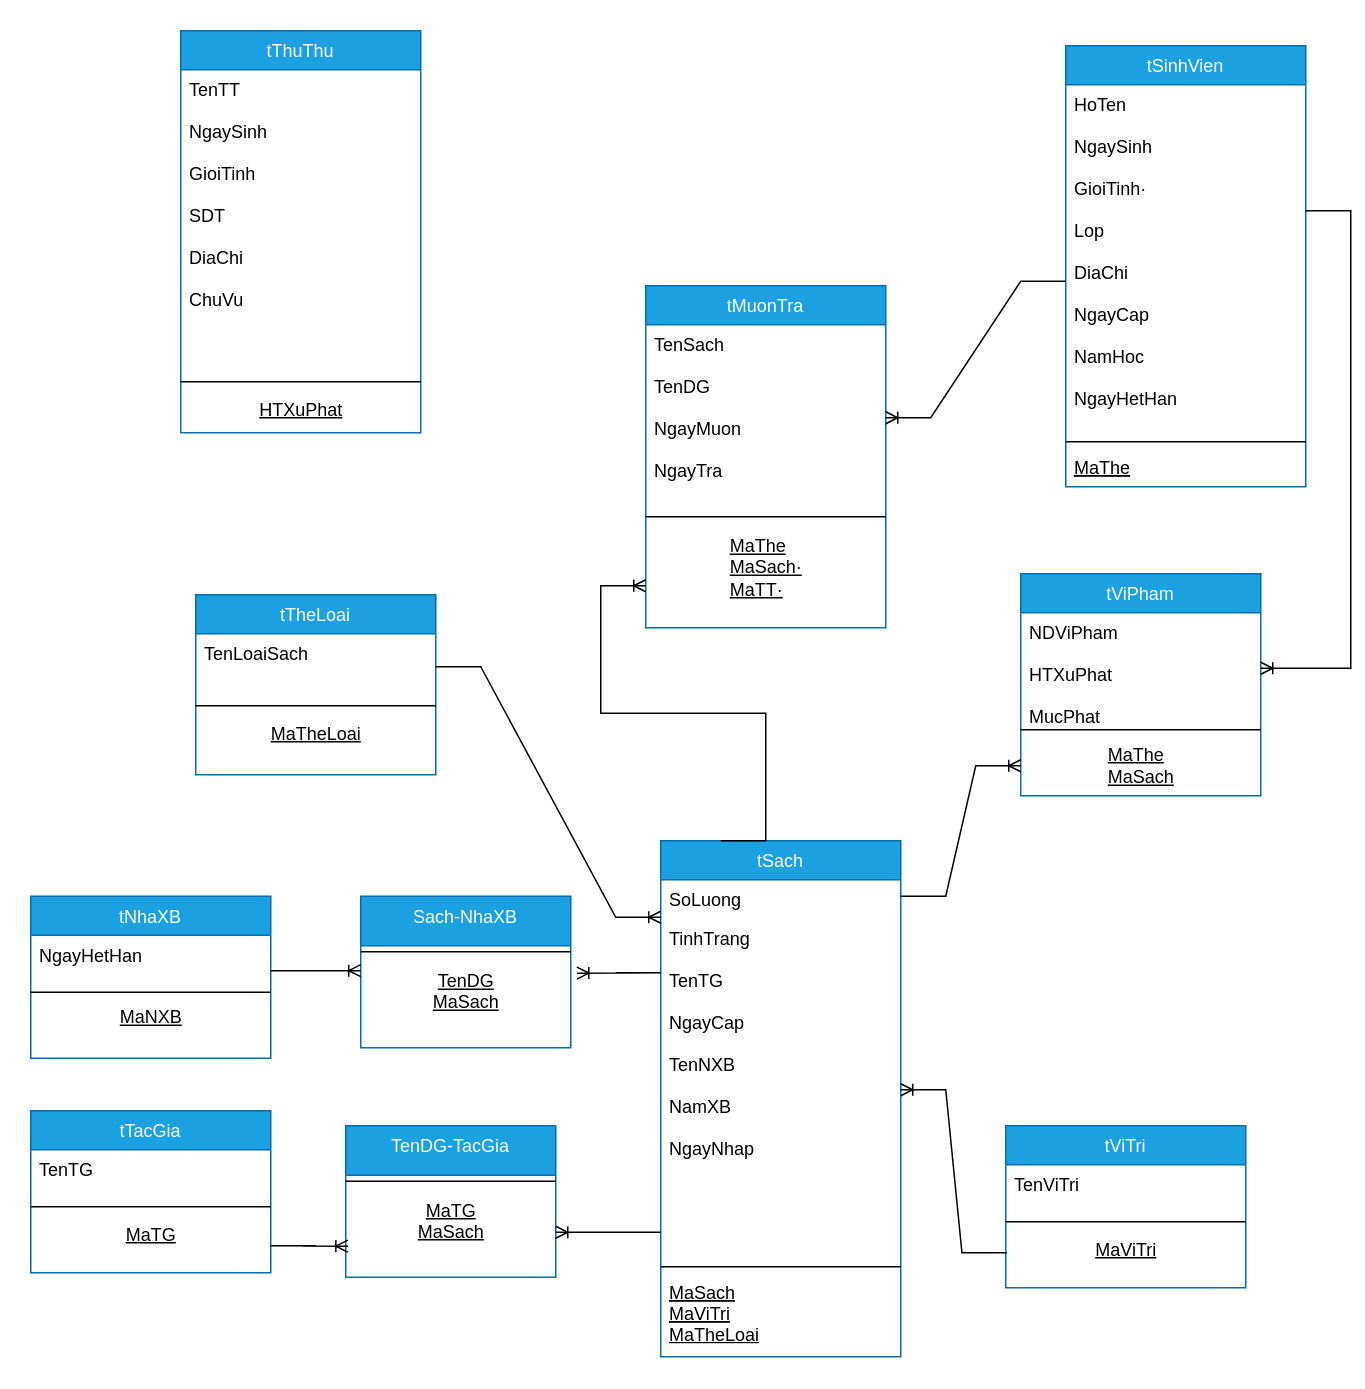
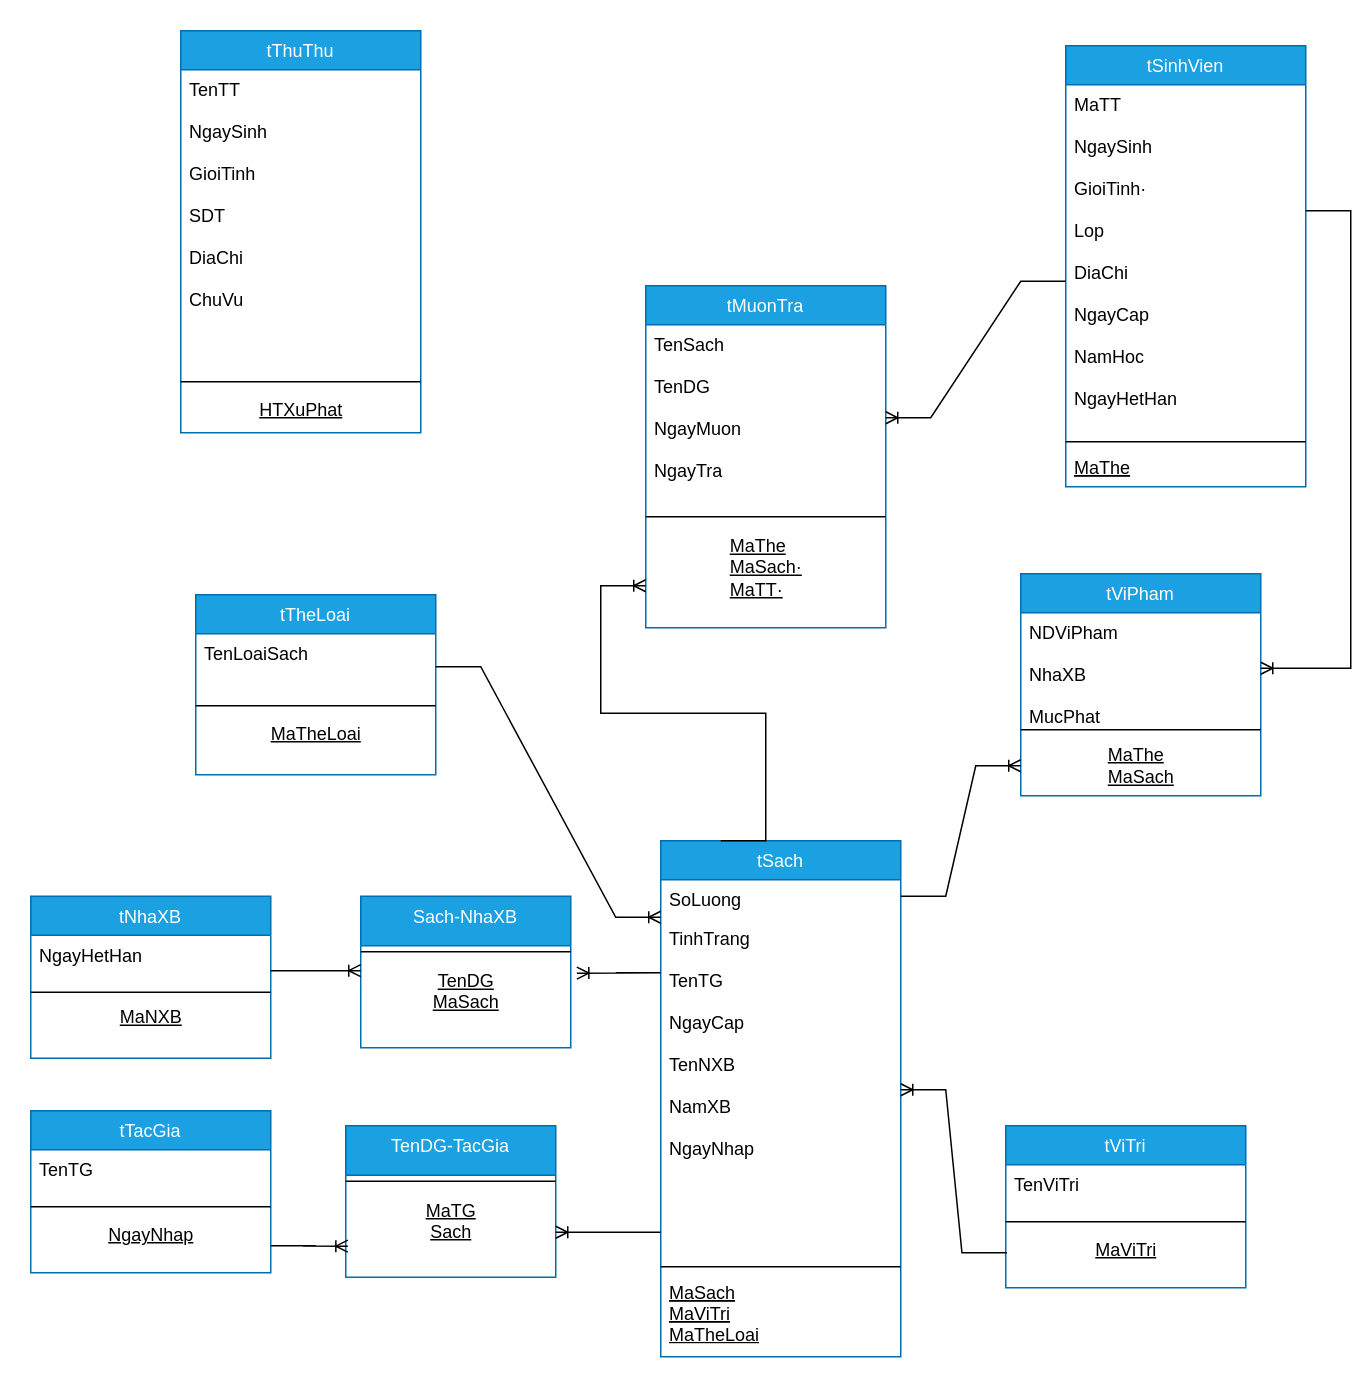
(1099, 105) -> (1094, 105)
(1067, 633) -> (1067, 633)
(452, 1232) -> (452, 1232)
(152, 1235) -> (152, 1235)
